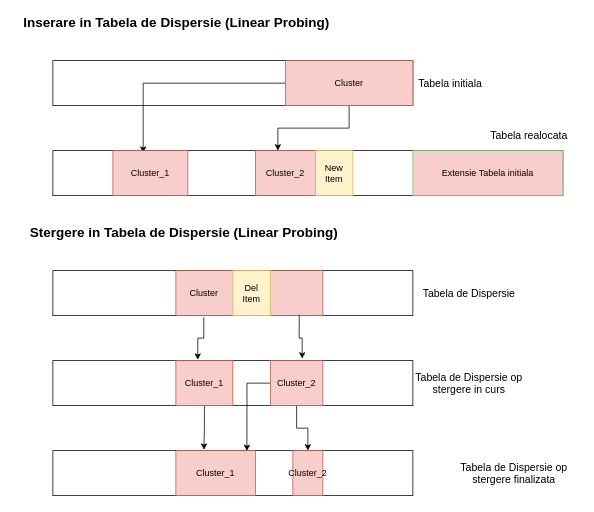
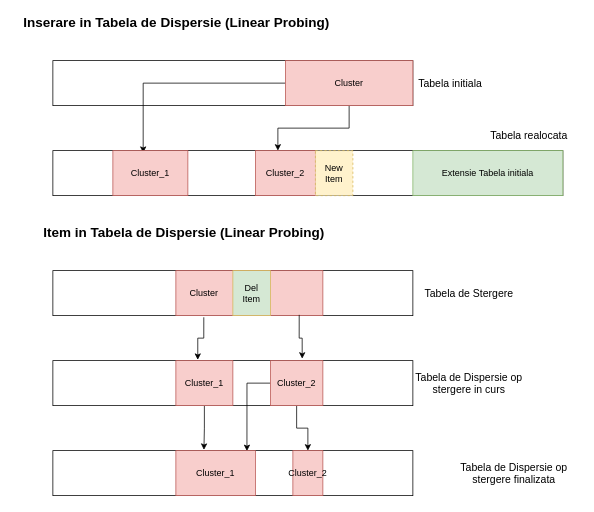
(334, 173) -> (334, 173)
(488, 173) -> (488, 173)
(184, 233) -> (184, 233)
(252, 293) -> (252, 293)
(469, 293) -> (469, 293)
